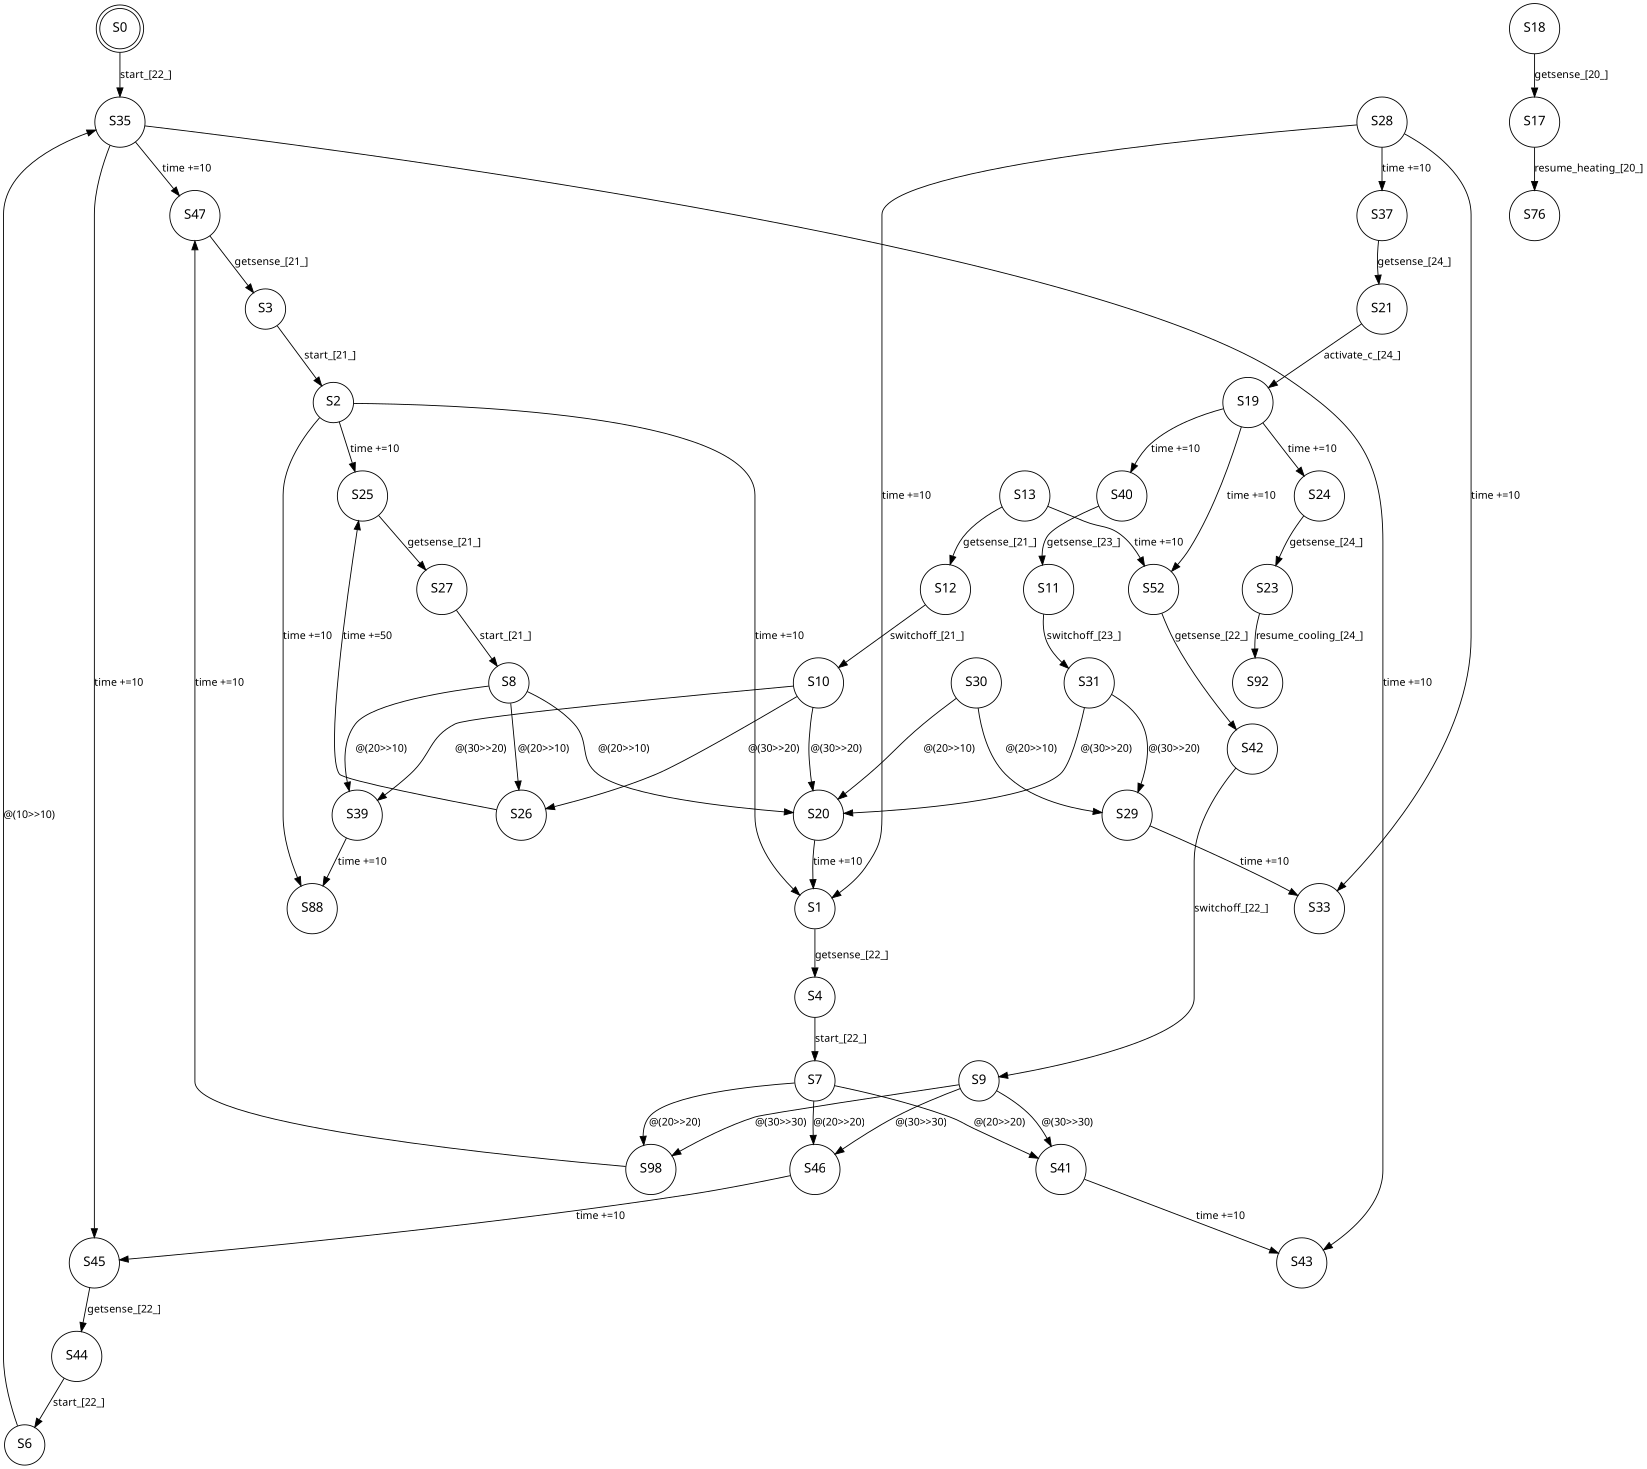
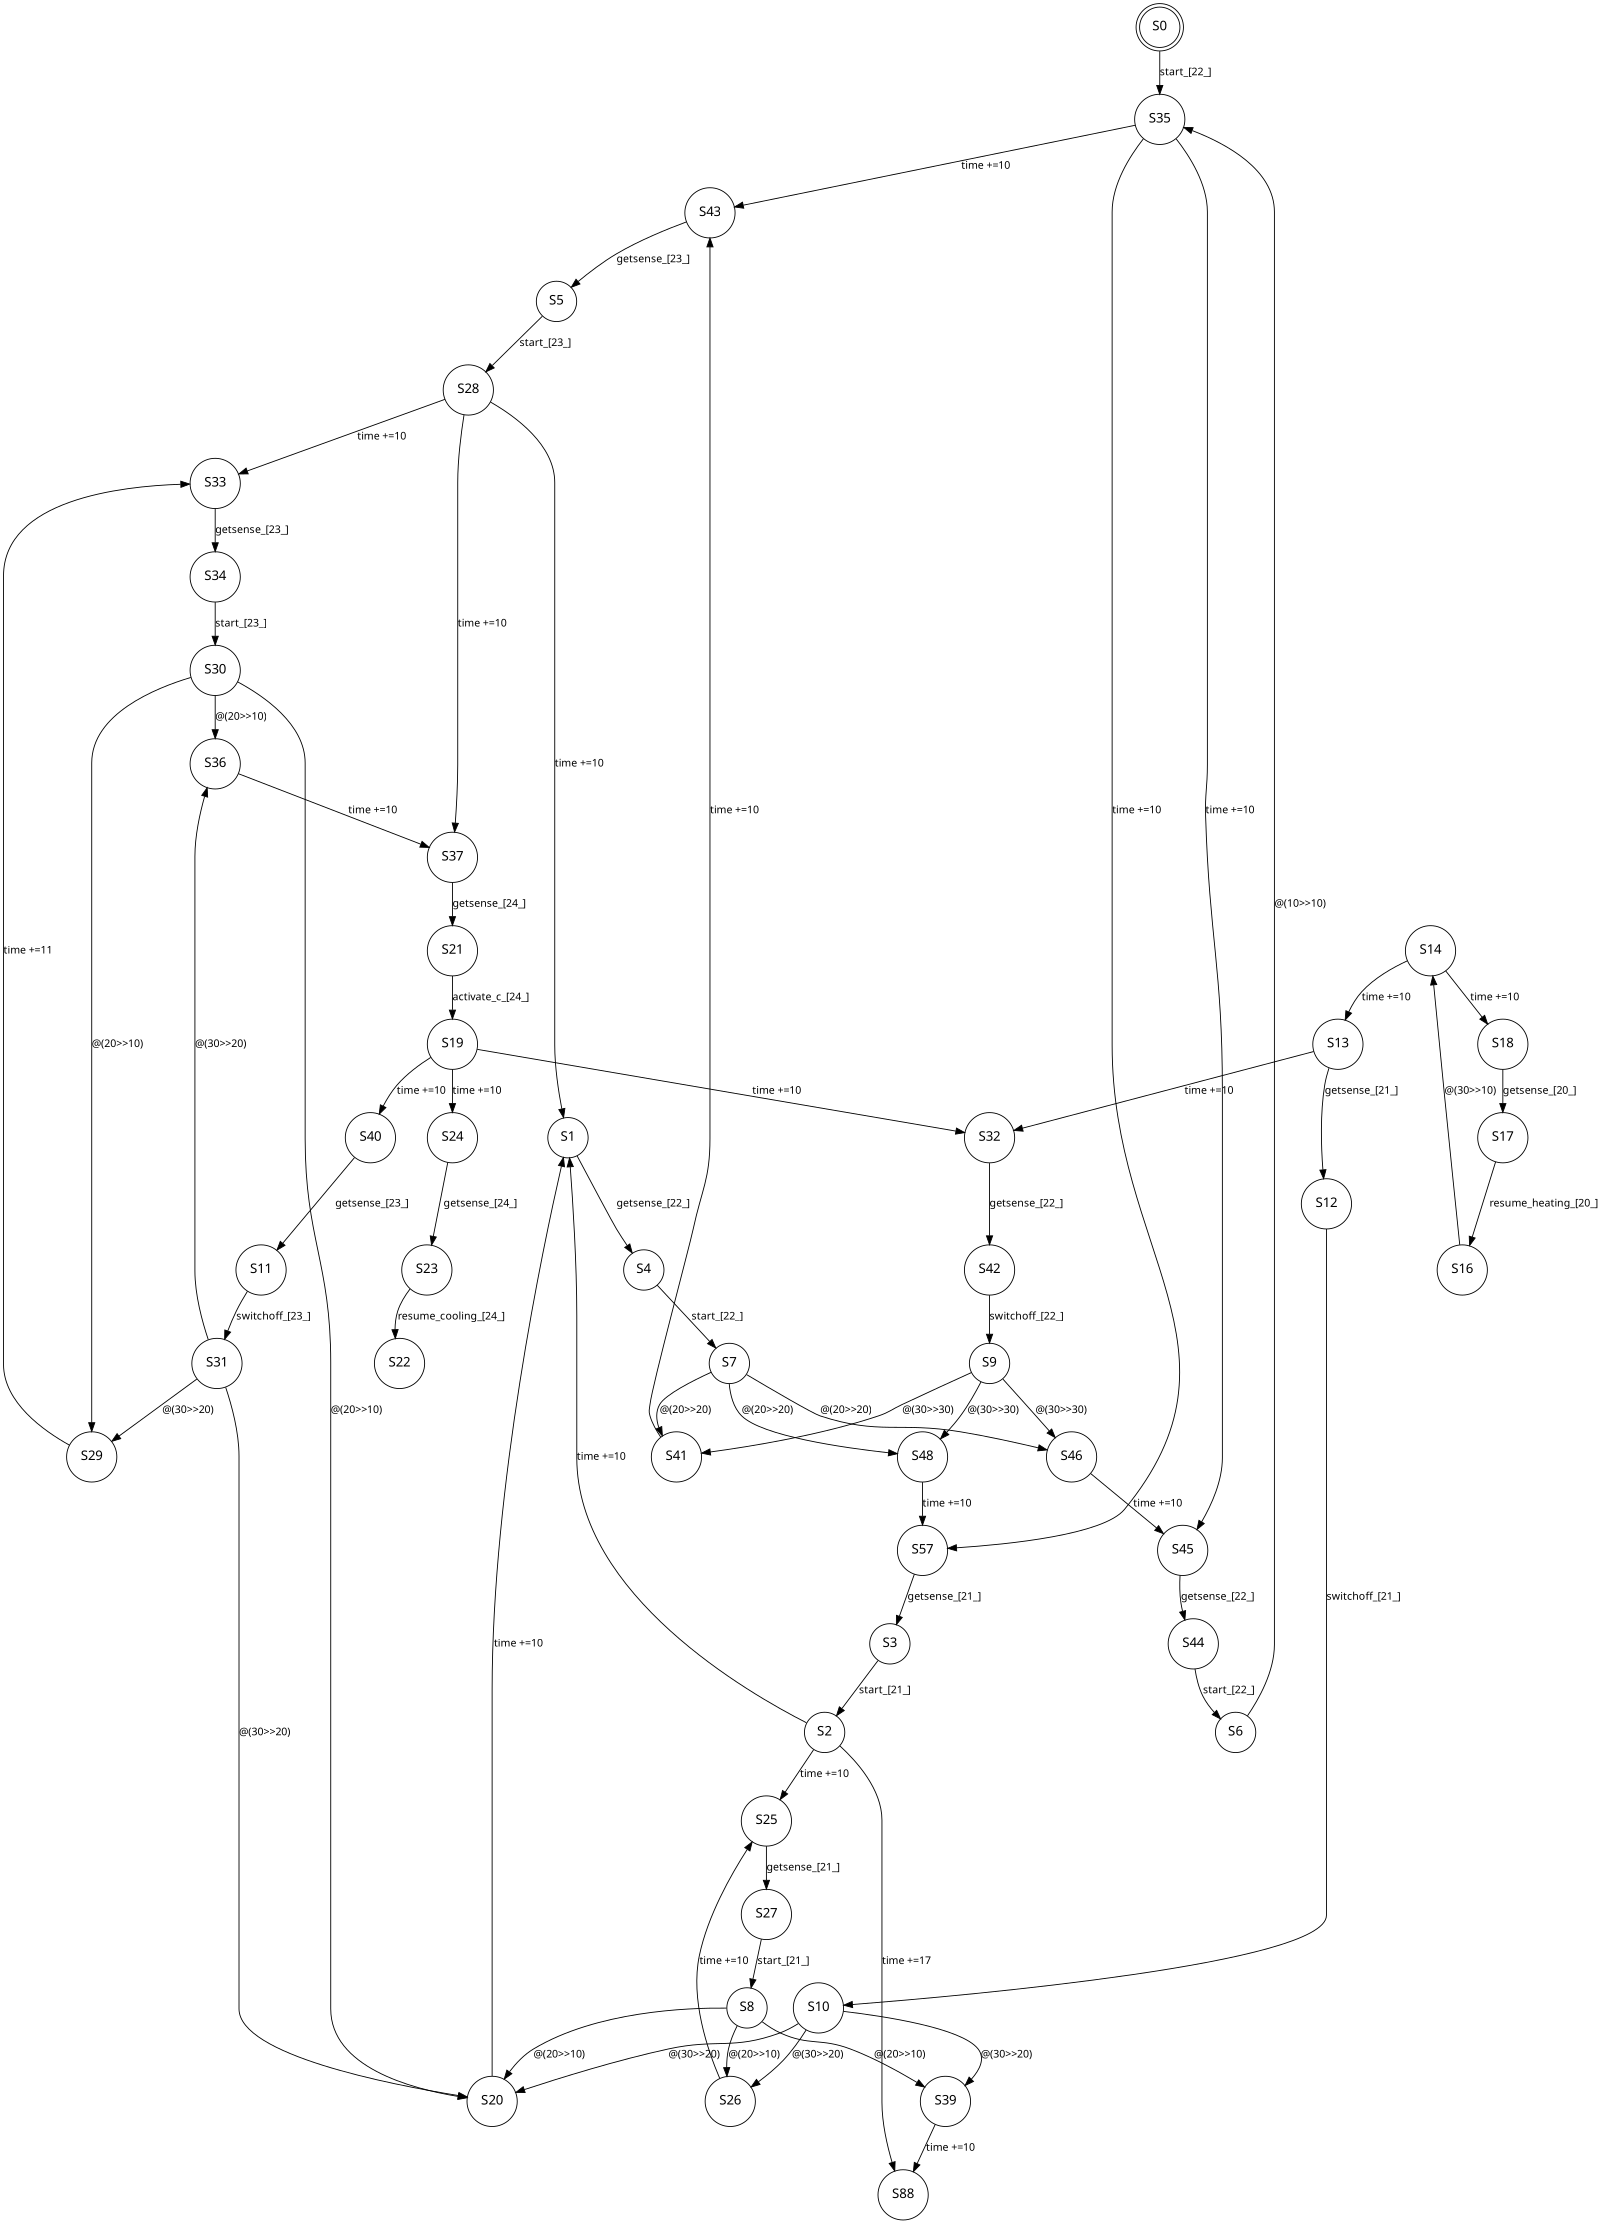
(195, 216) -> (923, 1550)
(1535, 216) -> (1462, 1270)
none -> (557, 301)
none -> (215, 577)
(1154, 589) -> (990, 1138)
(308, 636) -> (907, 1961)
(368, 636) -> (724, 1961)
(1258, 683) -> (400, 1363)
none -> (215, 764)
(1265, 862) -> (28, 951)
none -> (1431, 951)
(651, 1169) -> (923, 1457)
